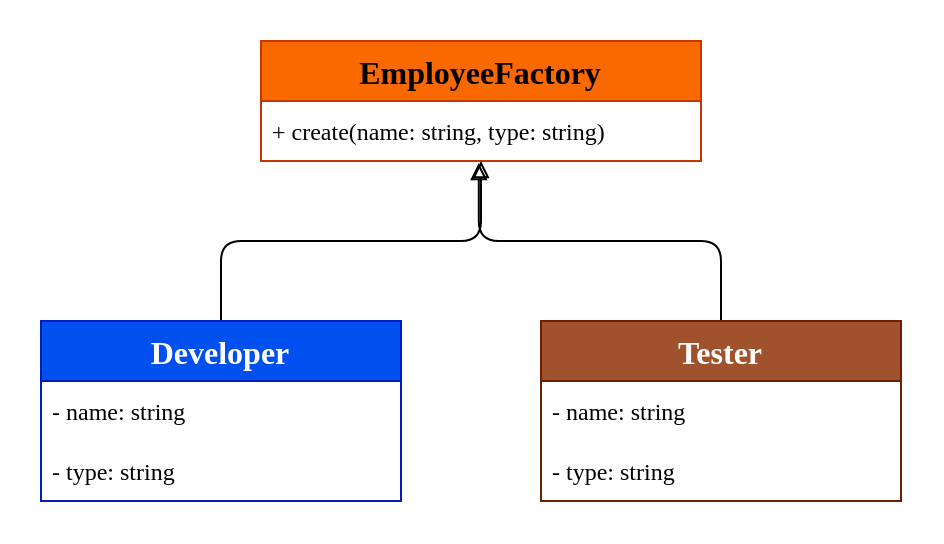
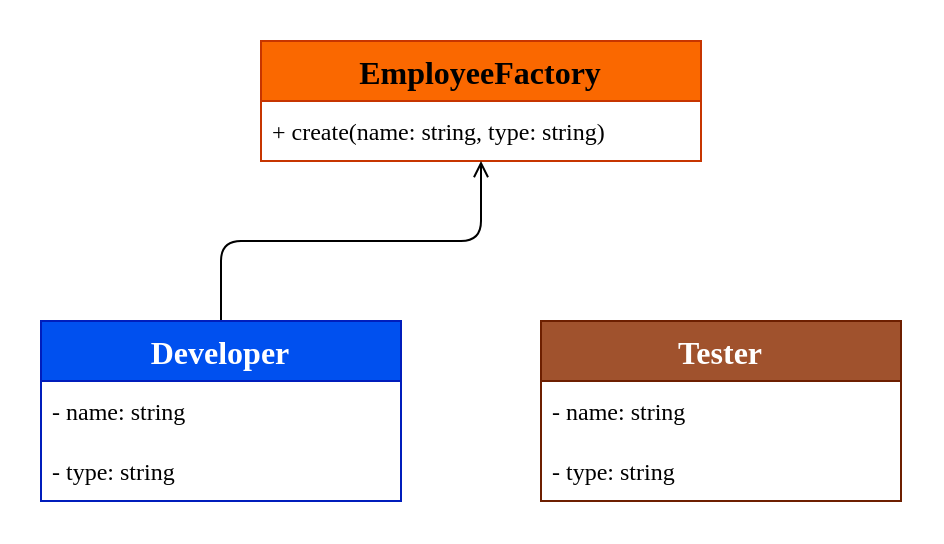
(481, 200) -> (481, 194)
(636, 241) -> none
